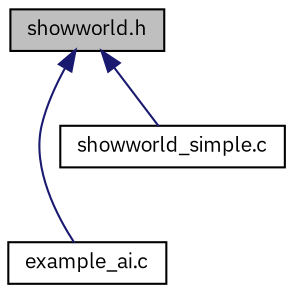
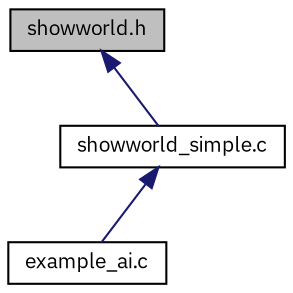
(40, 157) -> (123, 214)
